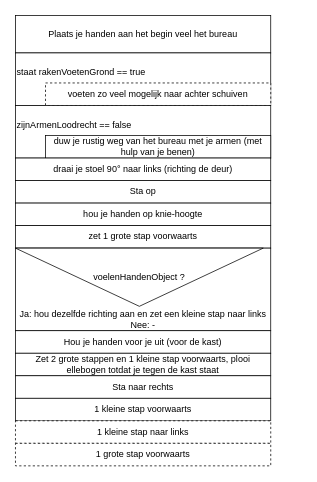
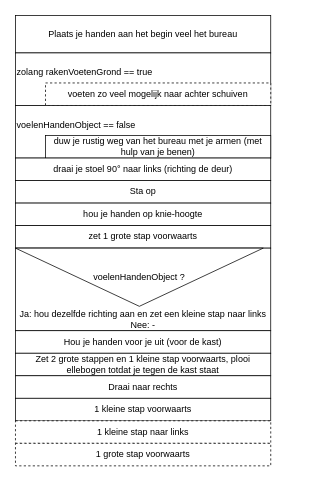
(89, 64) -> (90, 64)
(80, 116) -> (80, 116)
(143, 387) -> (143, 387)
